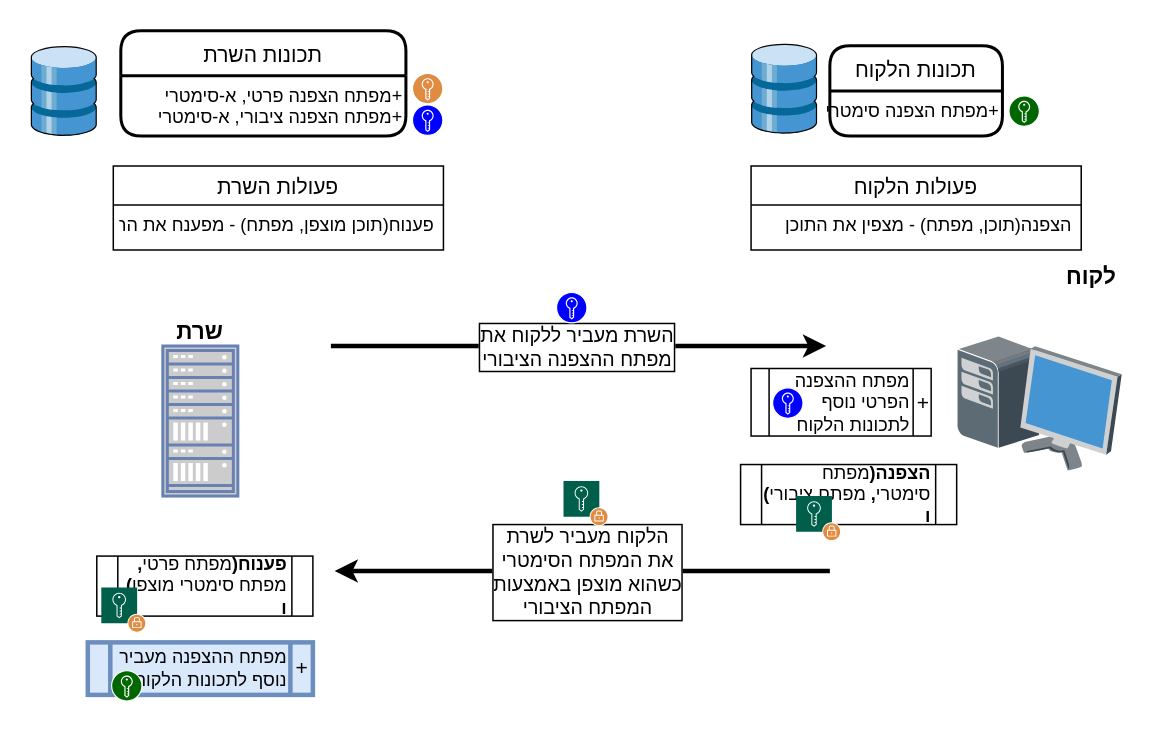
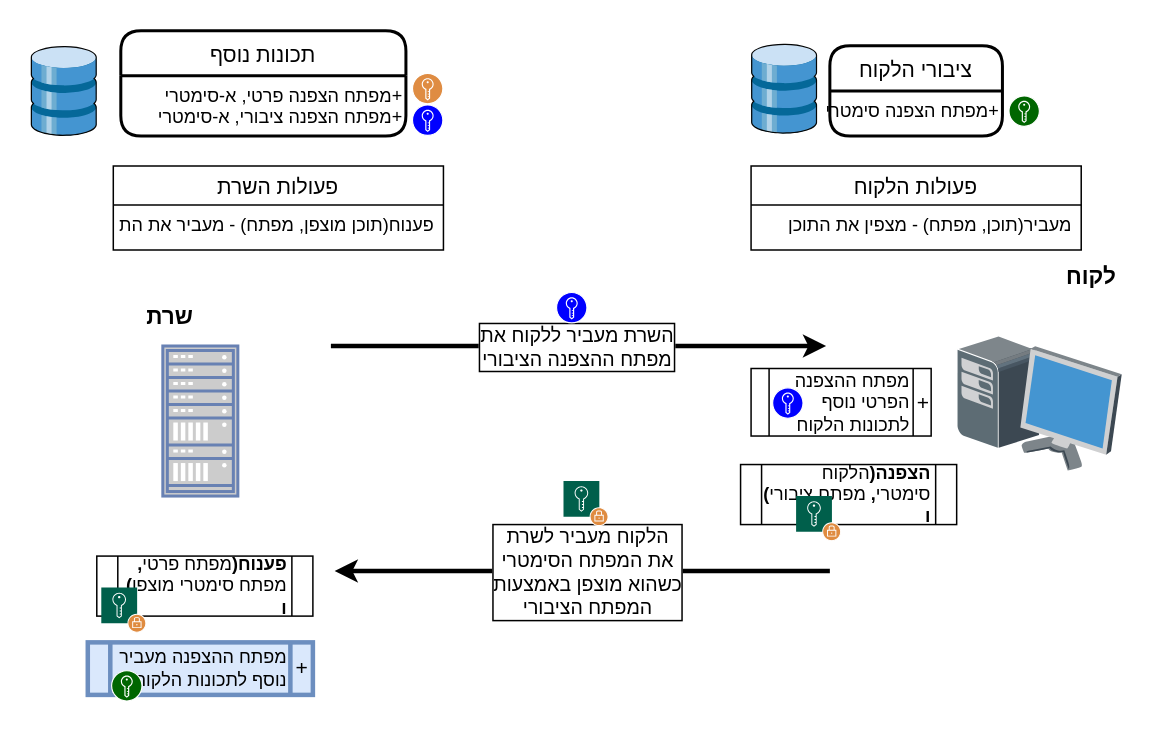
(263, 55) -> (263, 55)
(915, 70) -> (915, 70)
(248, 225) -> (248, 225)
(914, 225) -> (914, 225)
(200, 331) -> (170, 316)
(846, 494) -> (846, 494)
